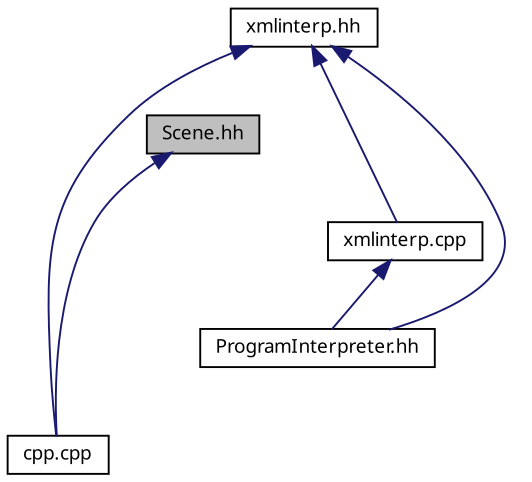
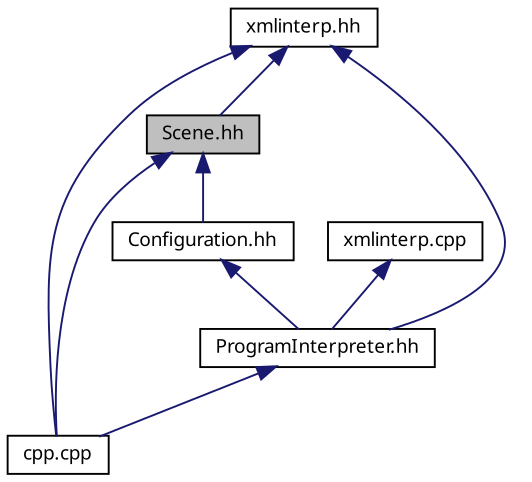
(359, 143) -> (247, 88)
none -> (203, 241)
none -> (179, 405)
